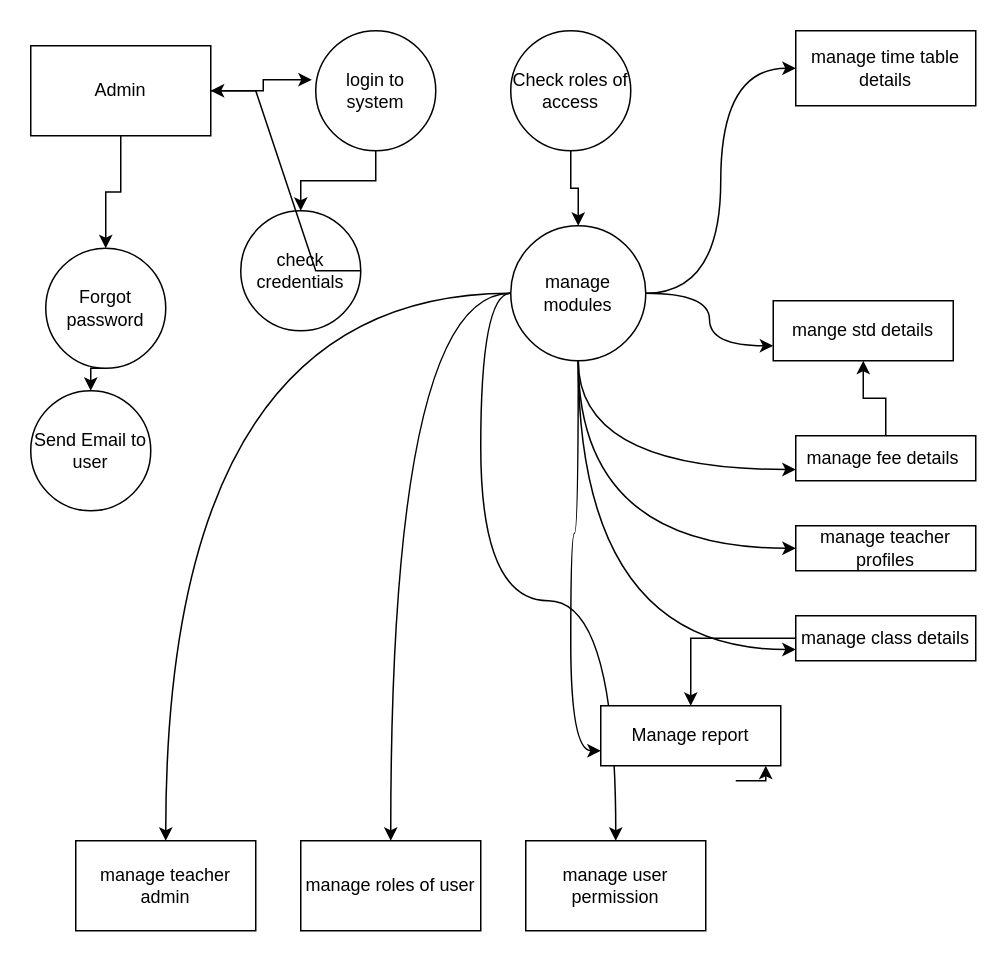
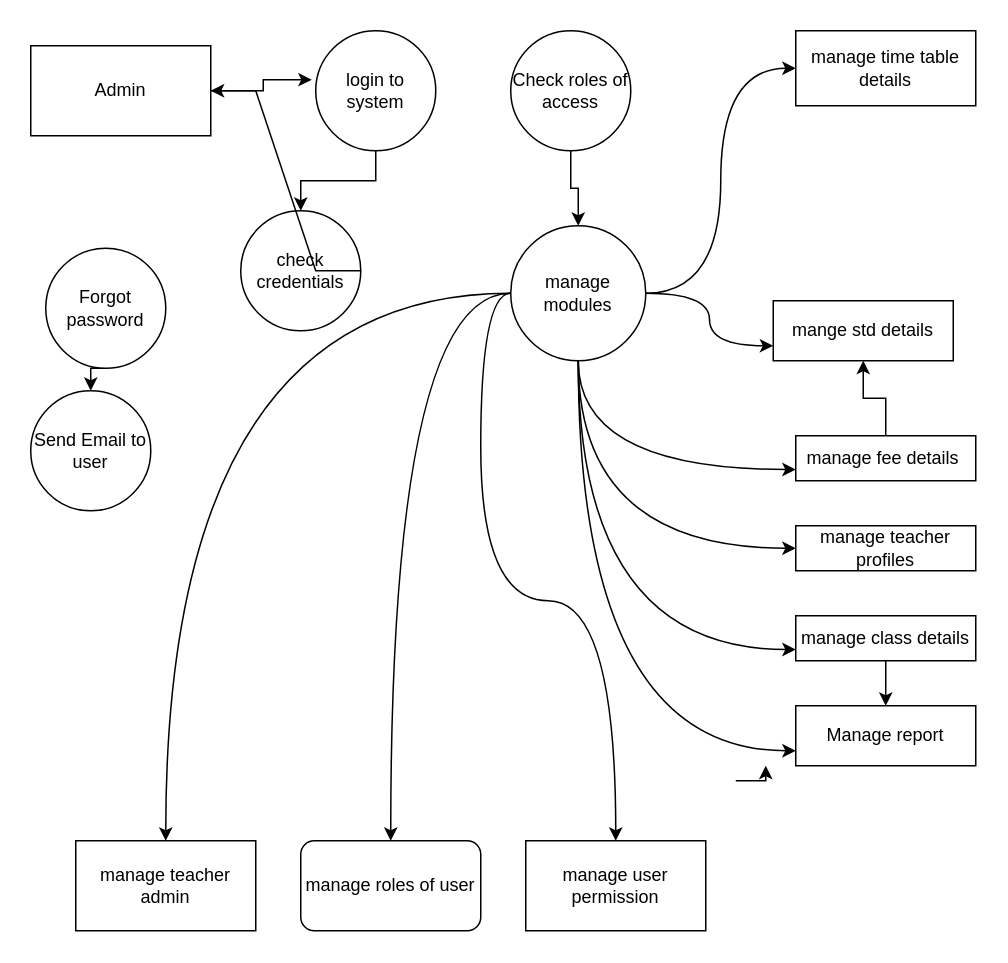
(119, 192) -> none
(691, 736) -> (886, 736)
(391, 886) -> (391, 886)
